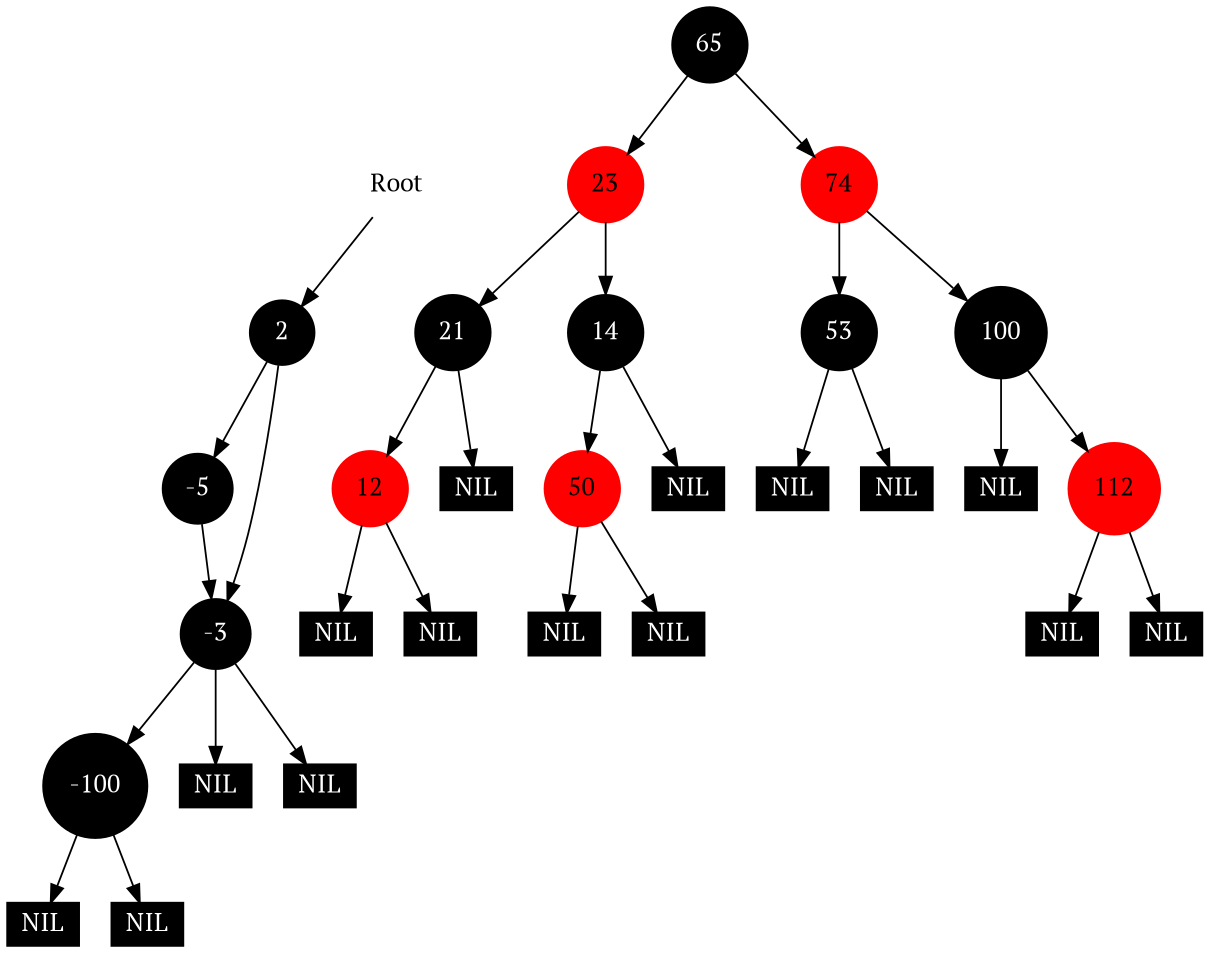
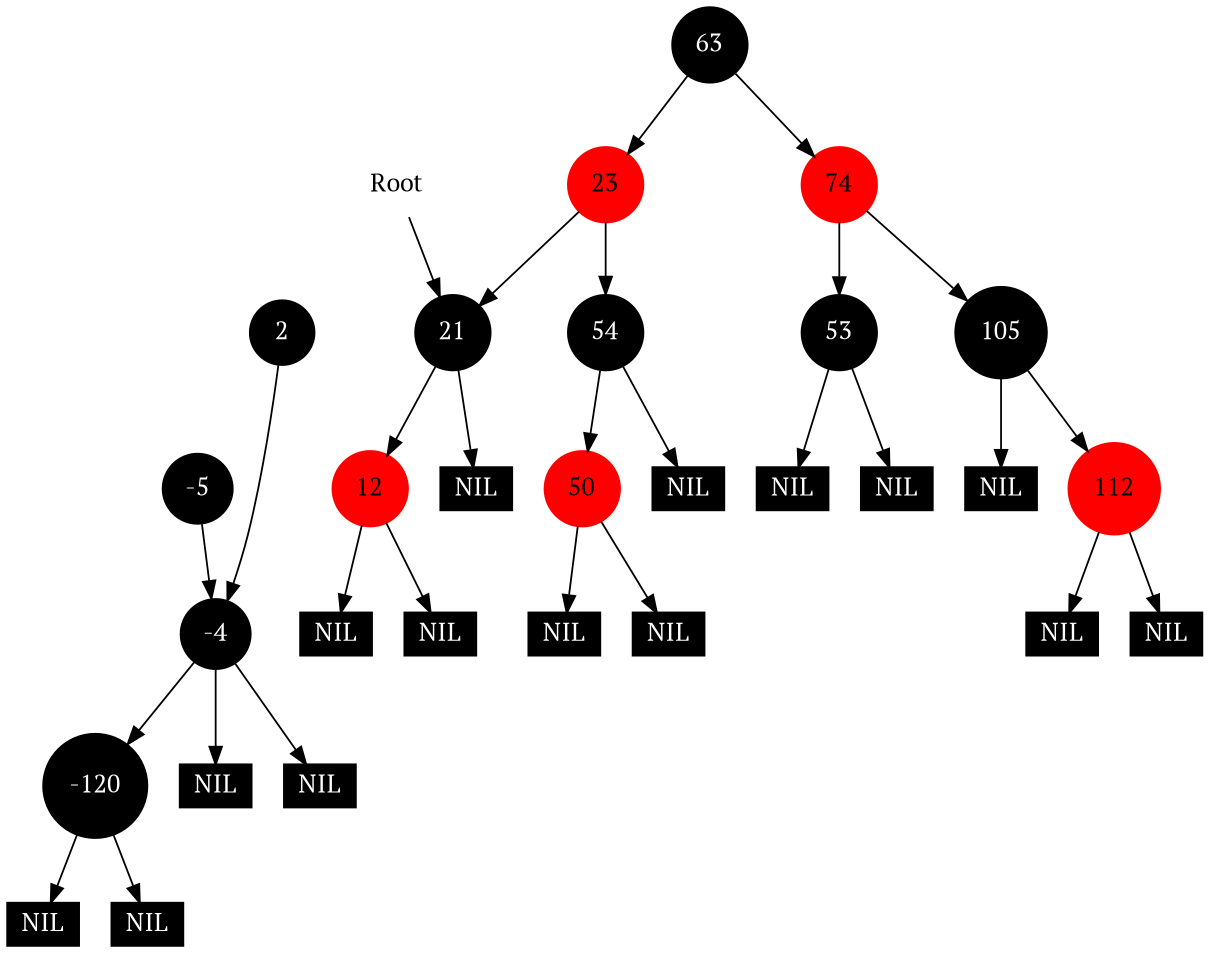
(710, 45) -> (710, 45)
(343, 255) -> (421, 249)
(606, 333) -> (606, 333)
(1001, 333) -> (1001, 333)
(245, 401) -> none
(216, 634) -> (216, 634)
(95, 786) -> (95, 786)
